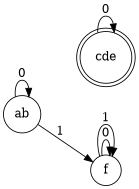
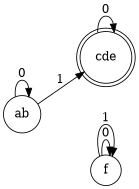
(62, 141) -> (58, 90)
